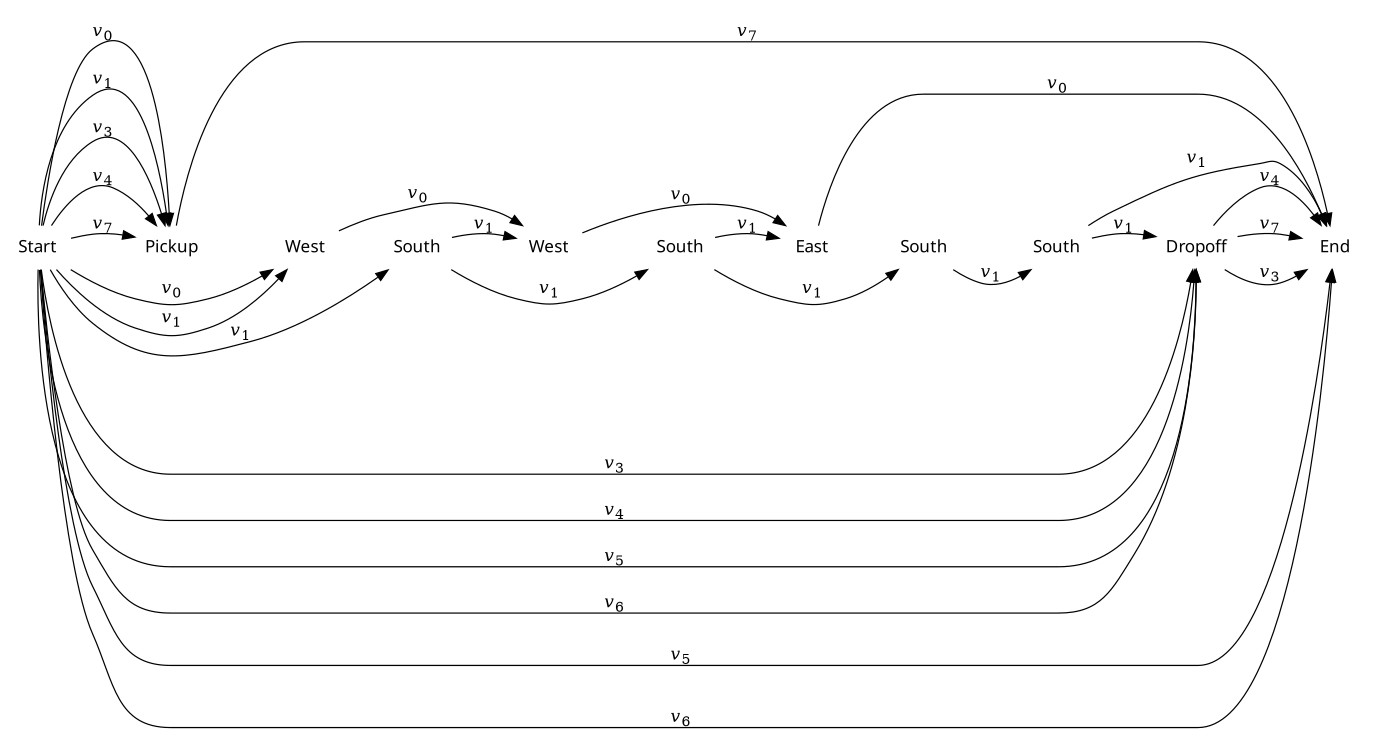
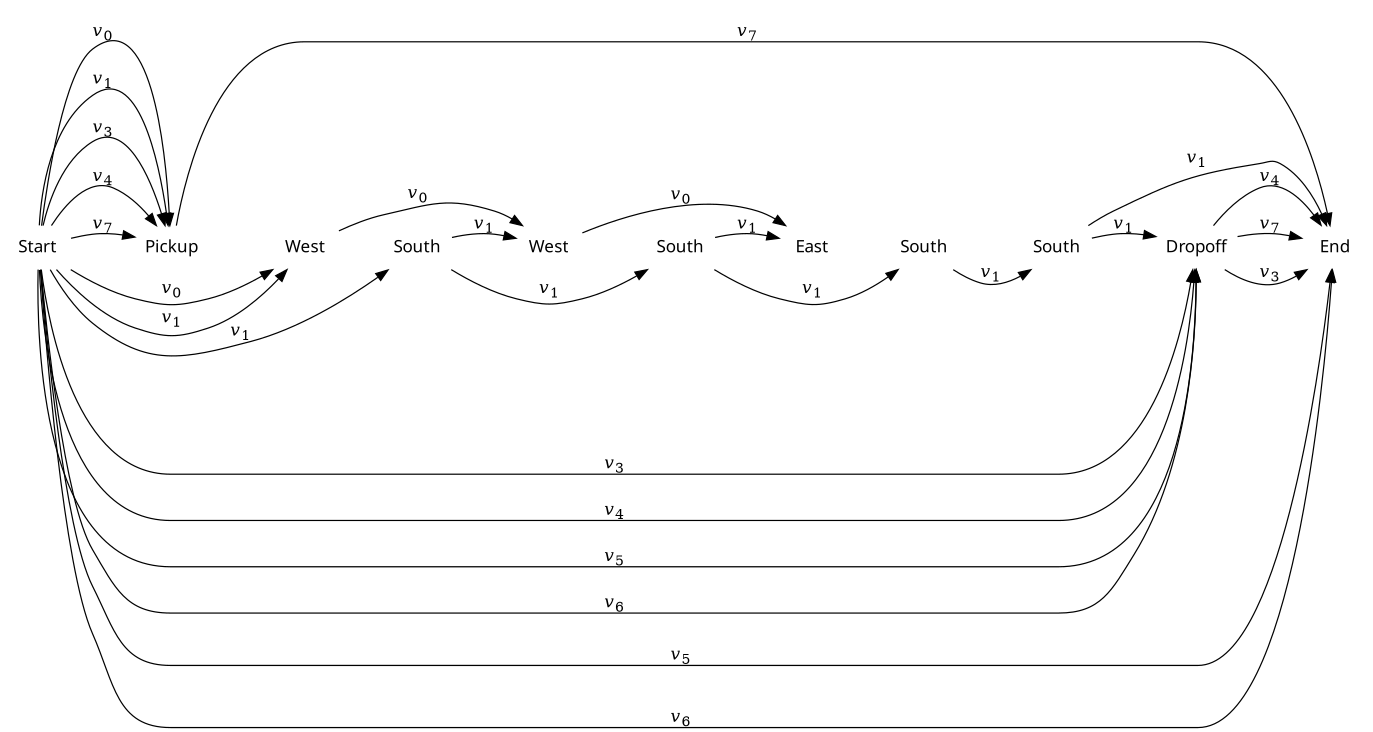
(1062, 94) -> none
